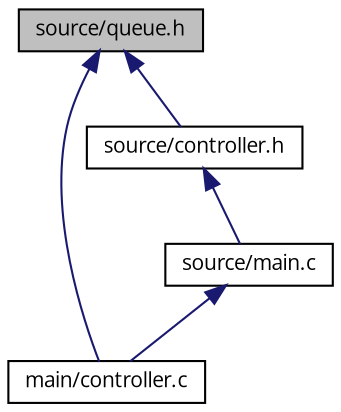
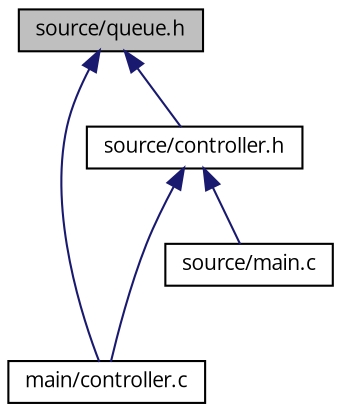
(170, 330) -> (136, 272)
